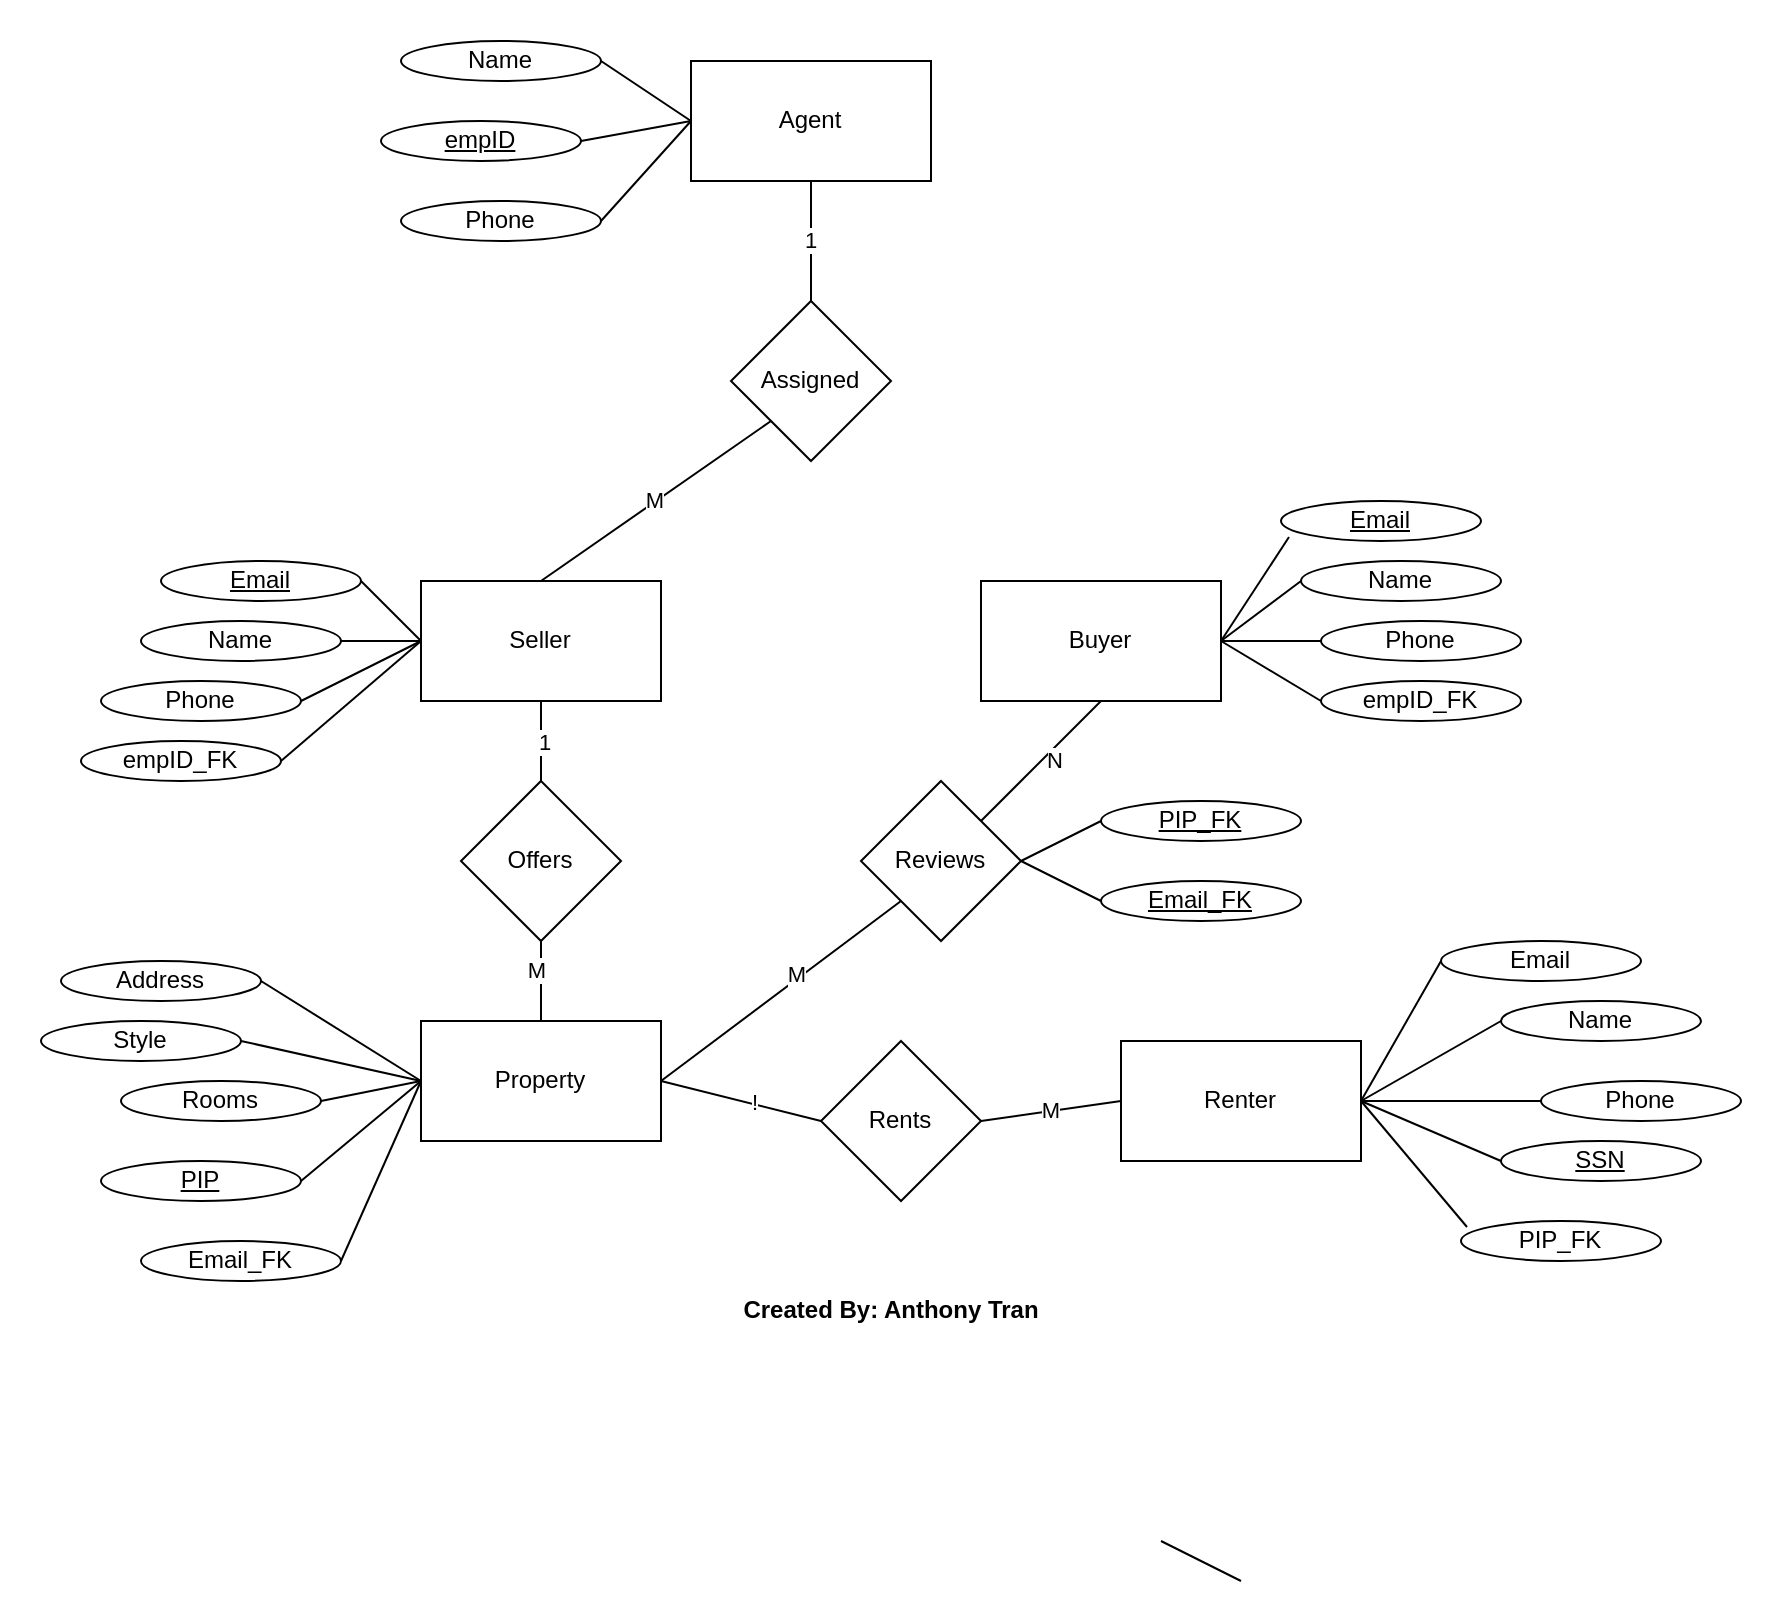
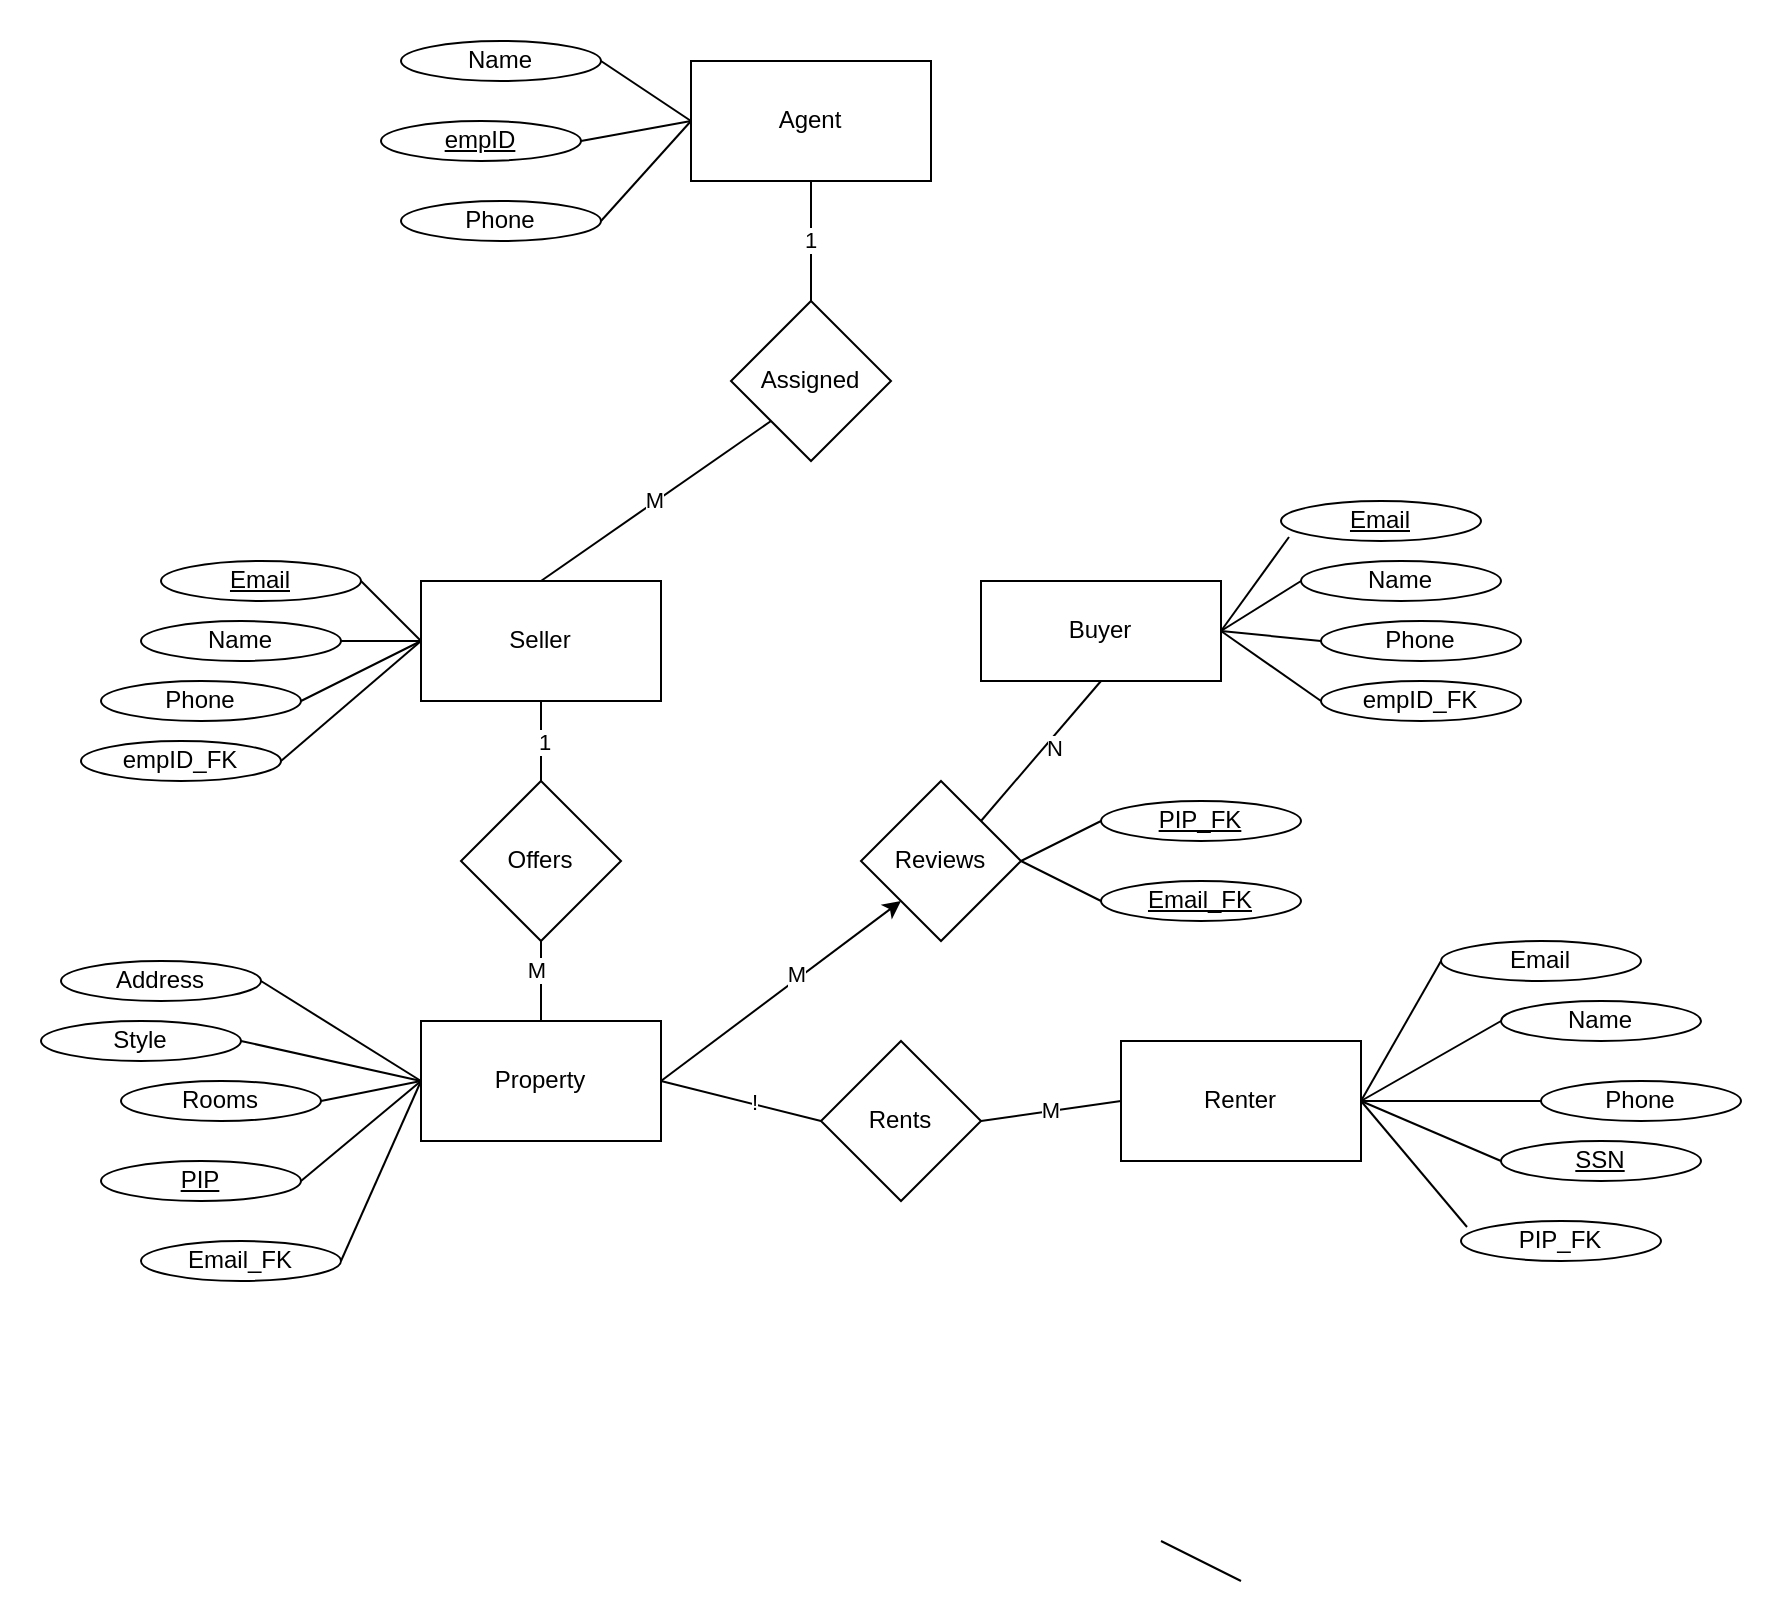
(1101, 641) -> (1101, 631)
(894, 906) -> (889, 910)
(891, 1311) -> none
